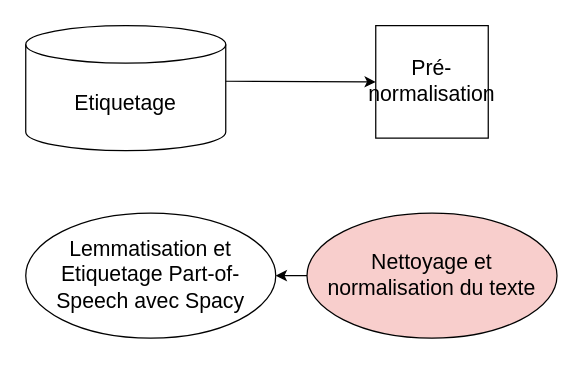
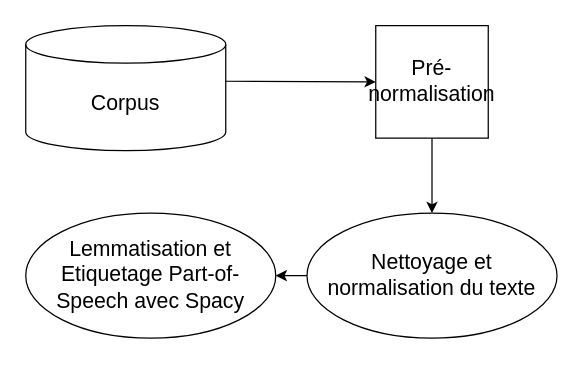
(126, 104) -> (126, 104)
none -> (432, 171)
(432, 276) -> (432, 276)
